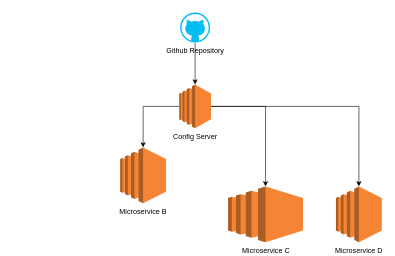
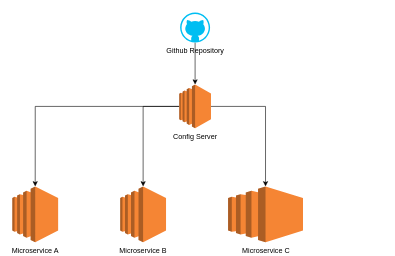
none -> (87, 106)
(314, 106) -> none
(143, 175) -> (143, 214)
none -> (35, 214)
(359, 214) -> none
